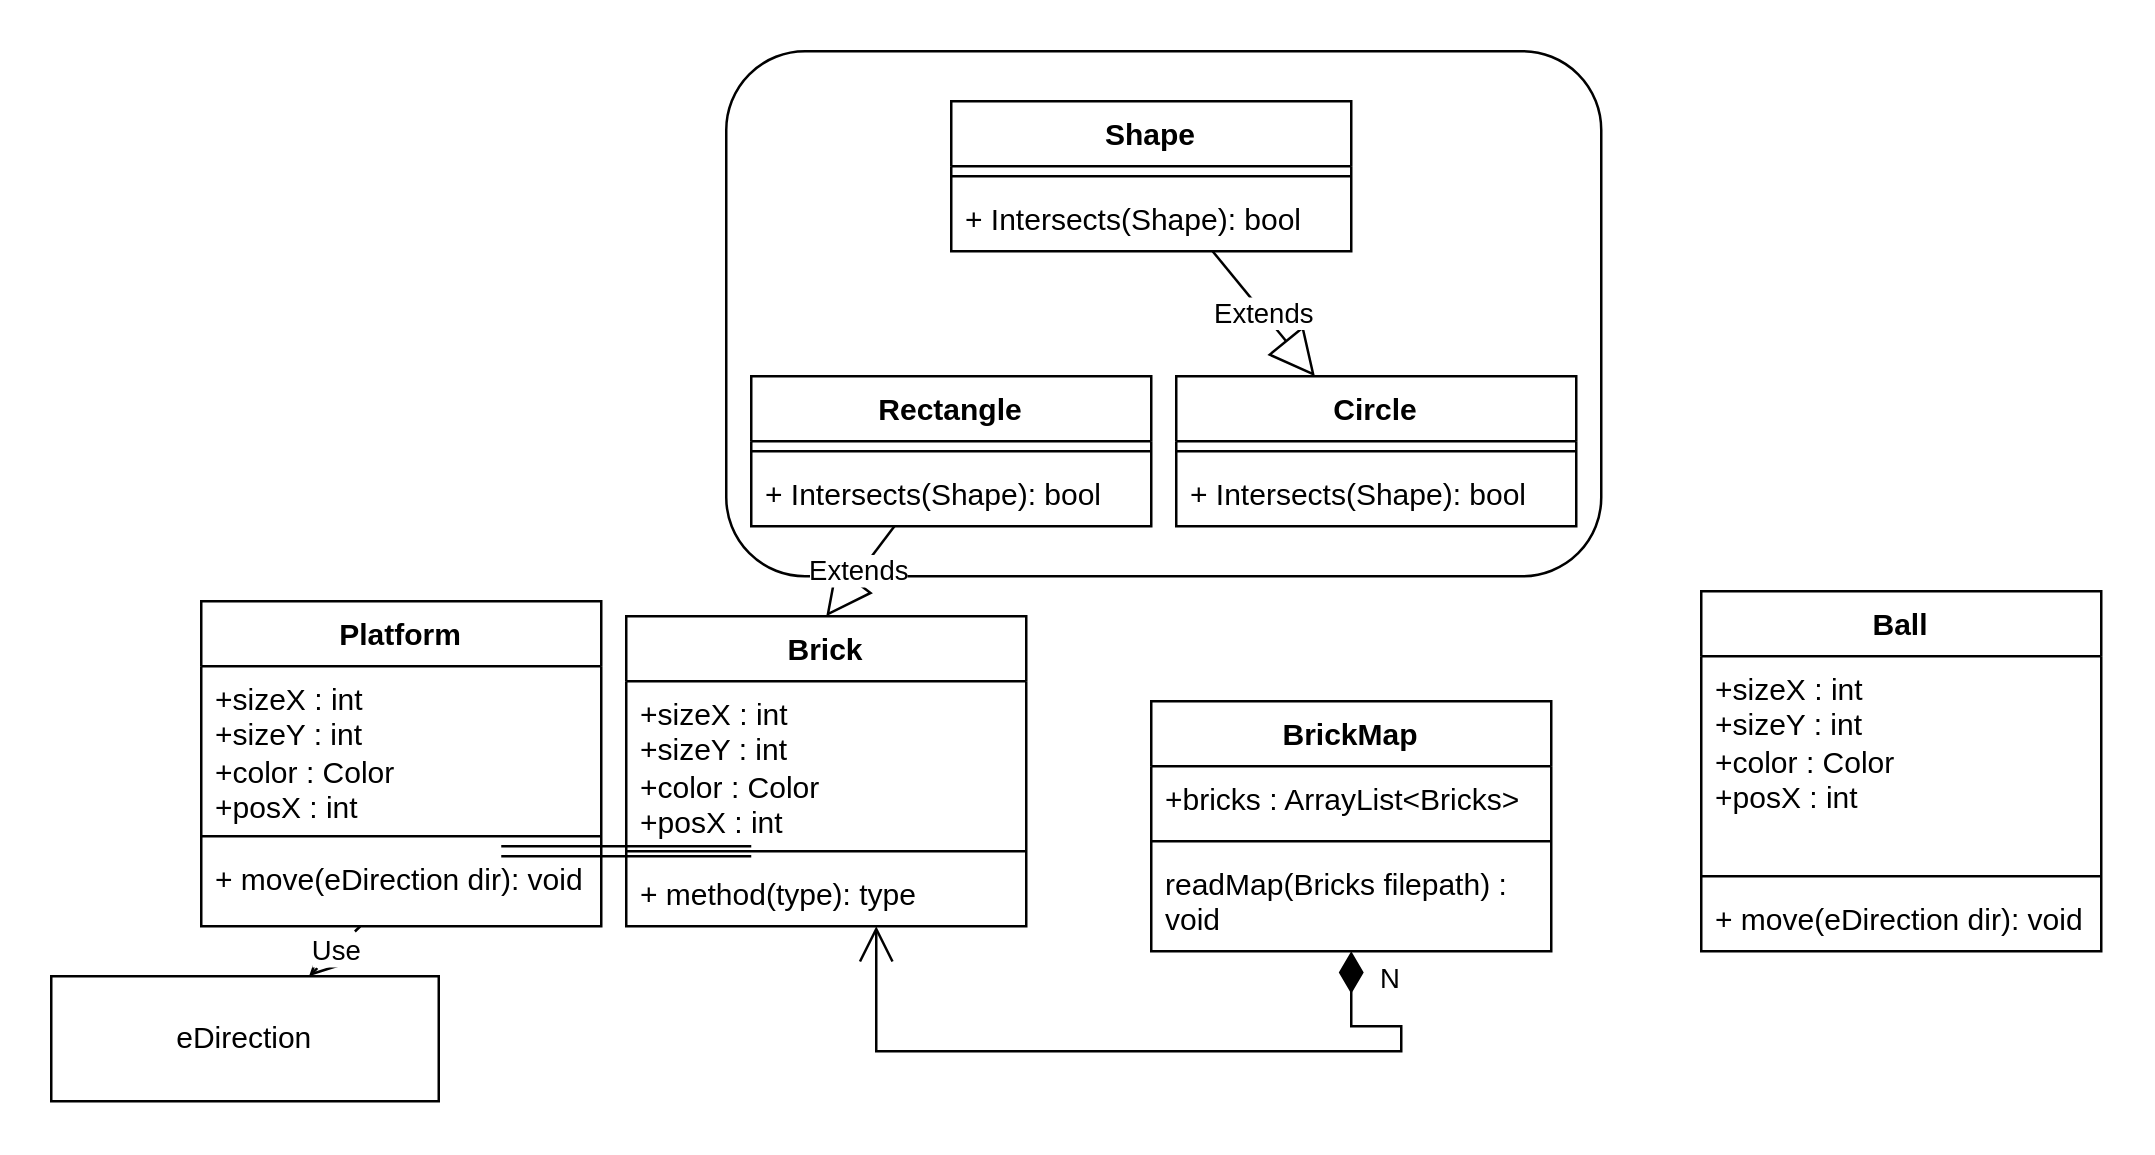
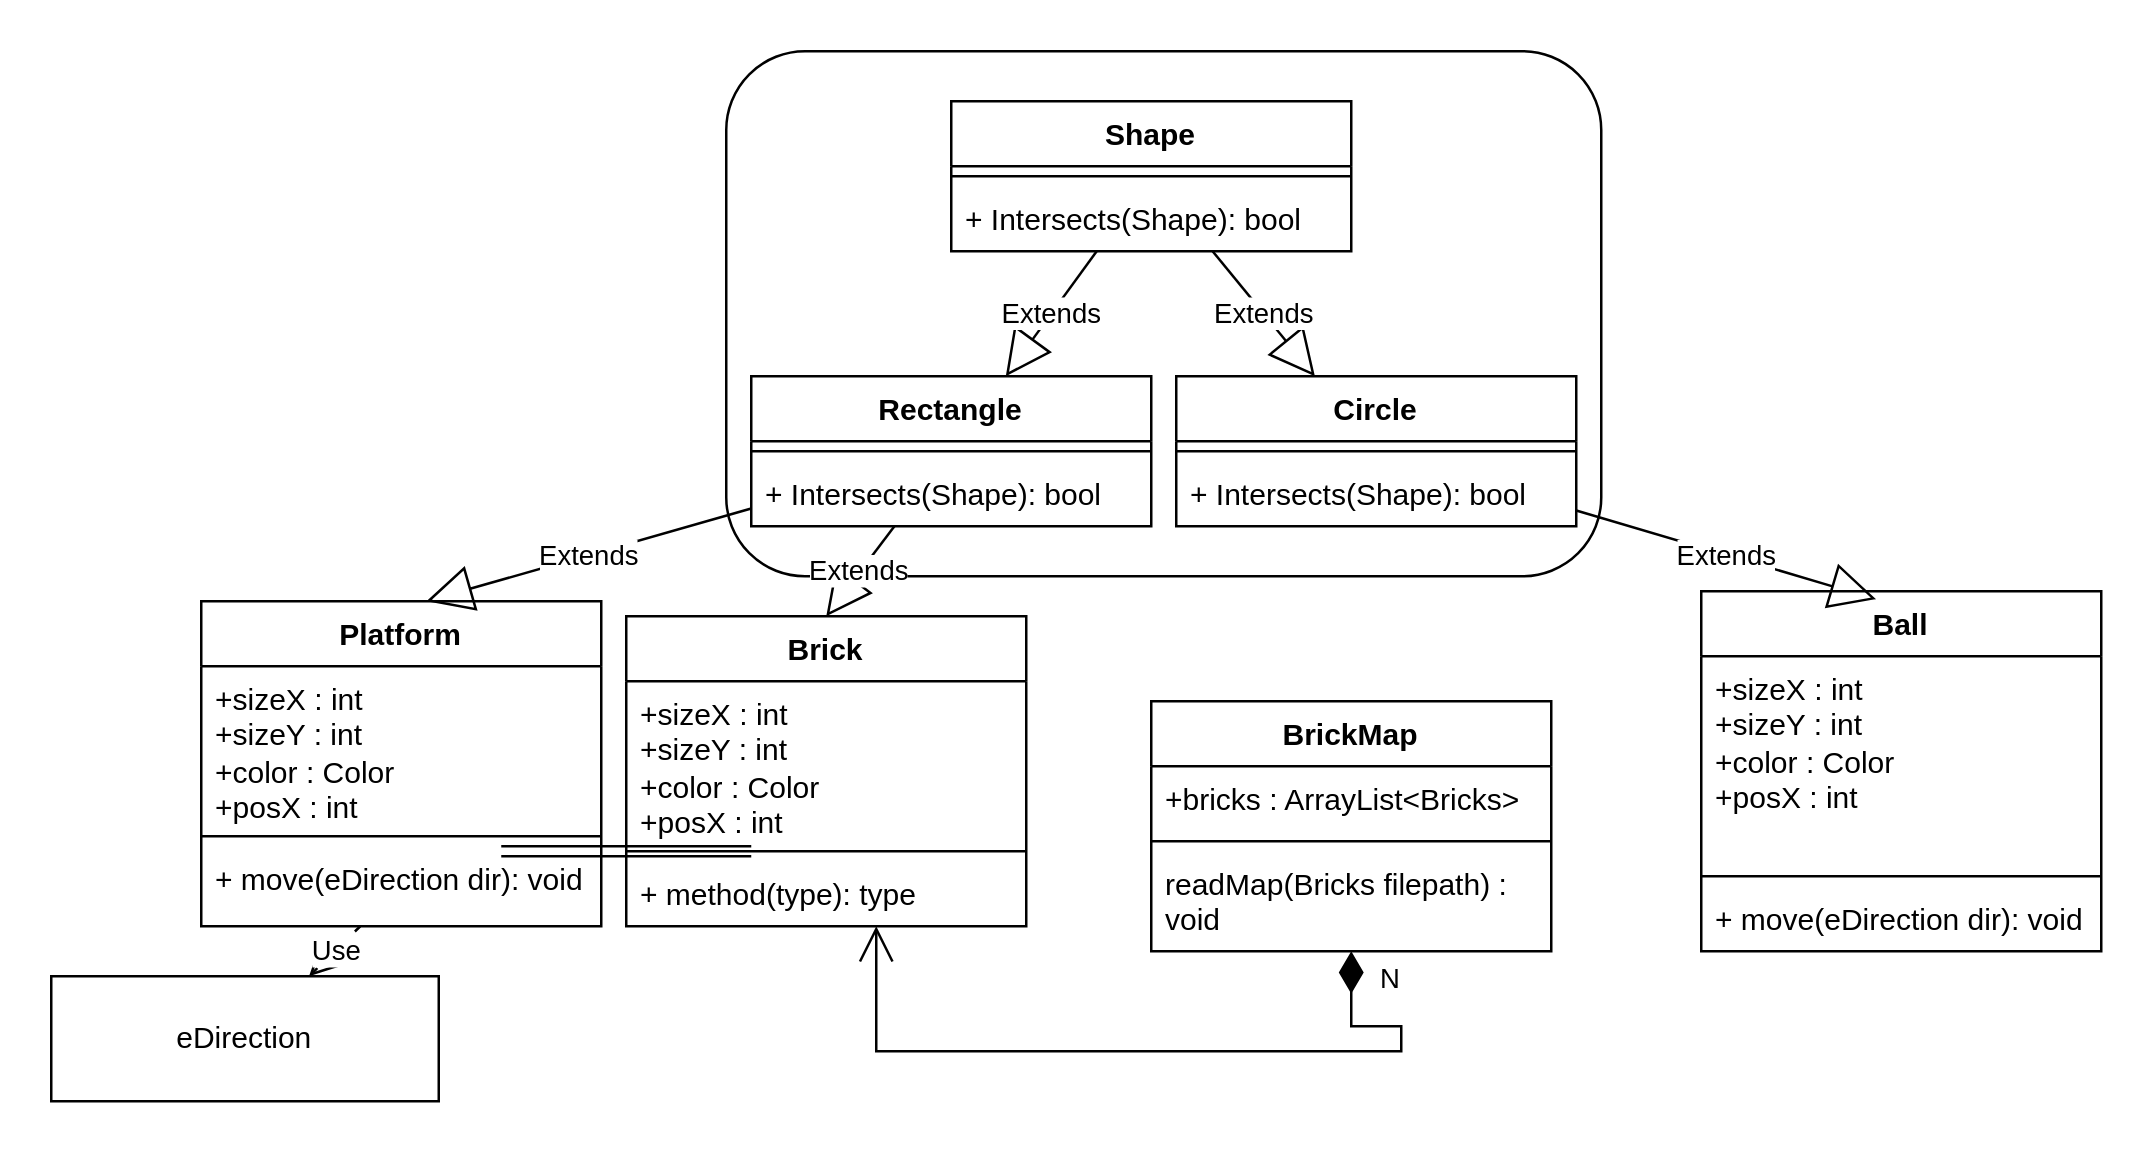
none -> (1078, 277)
none -> (692, 525)
none -> (1630, 526)
